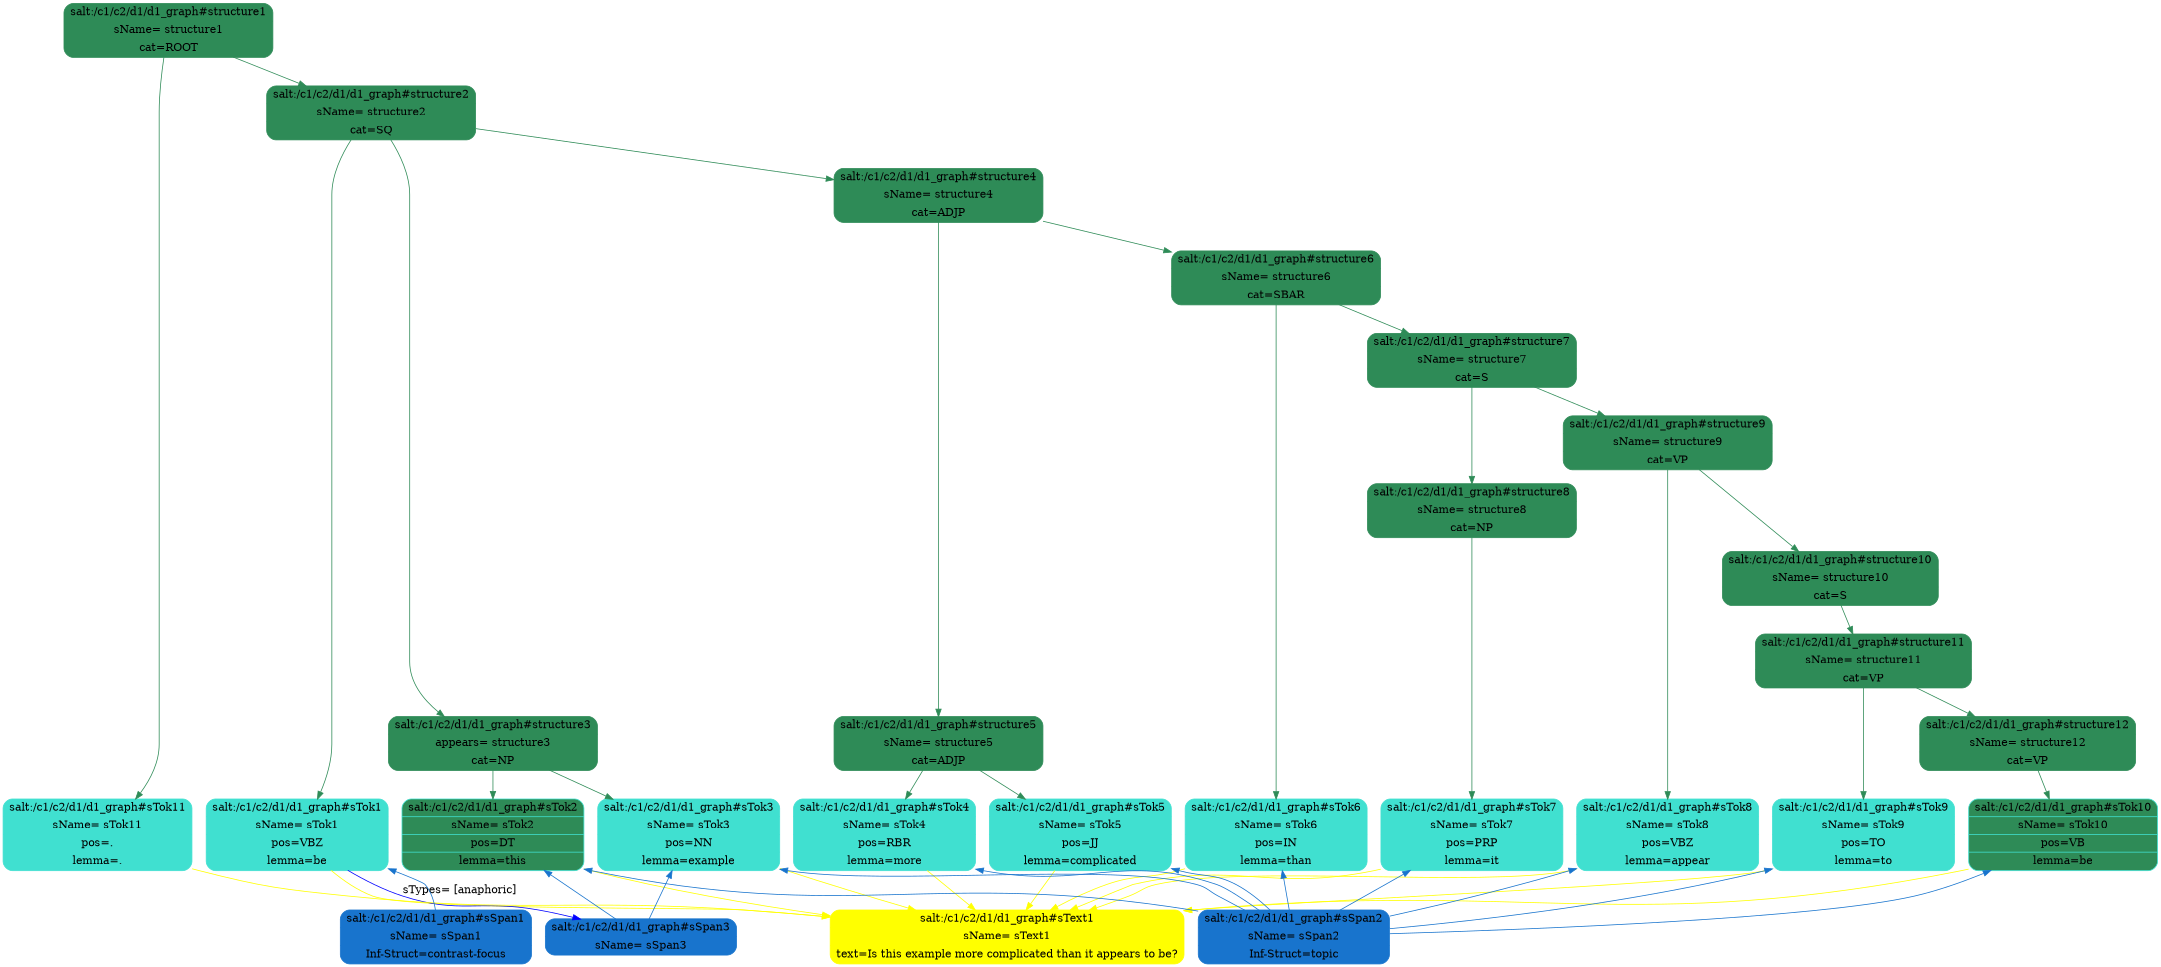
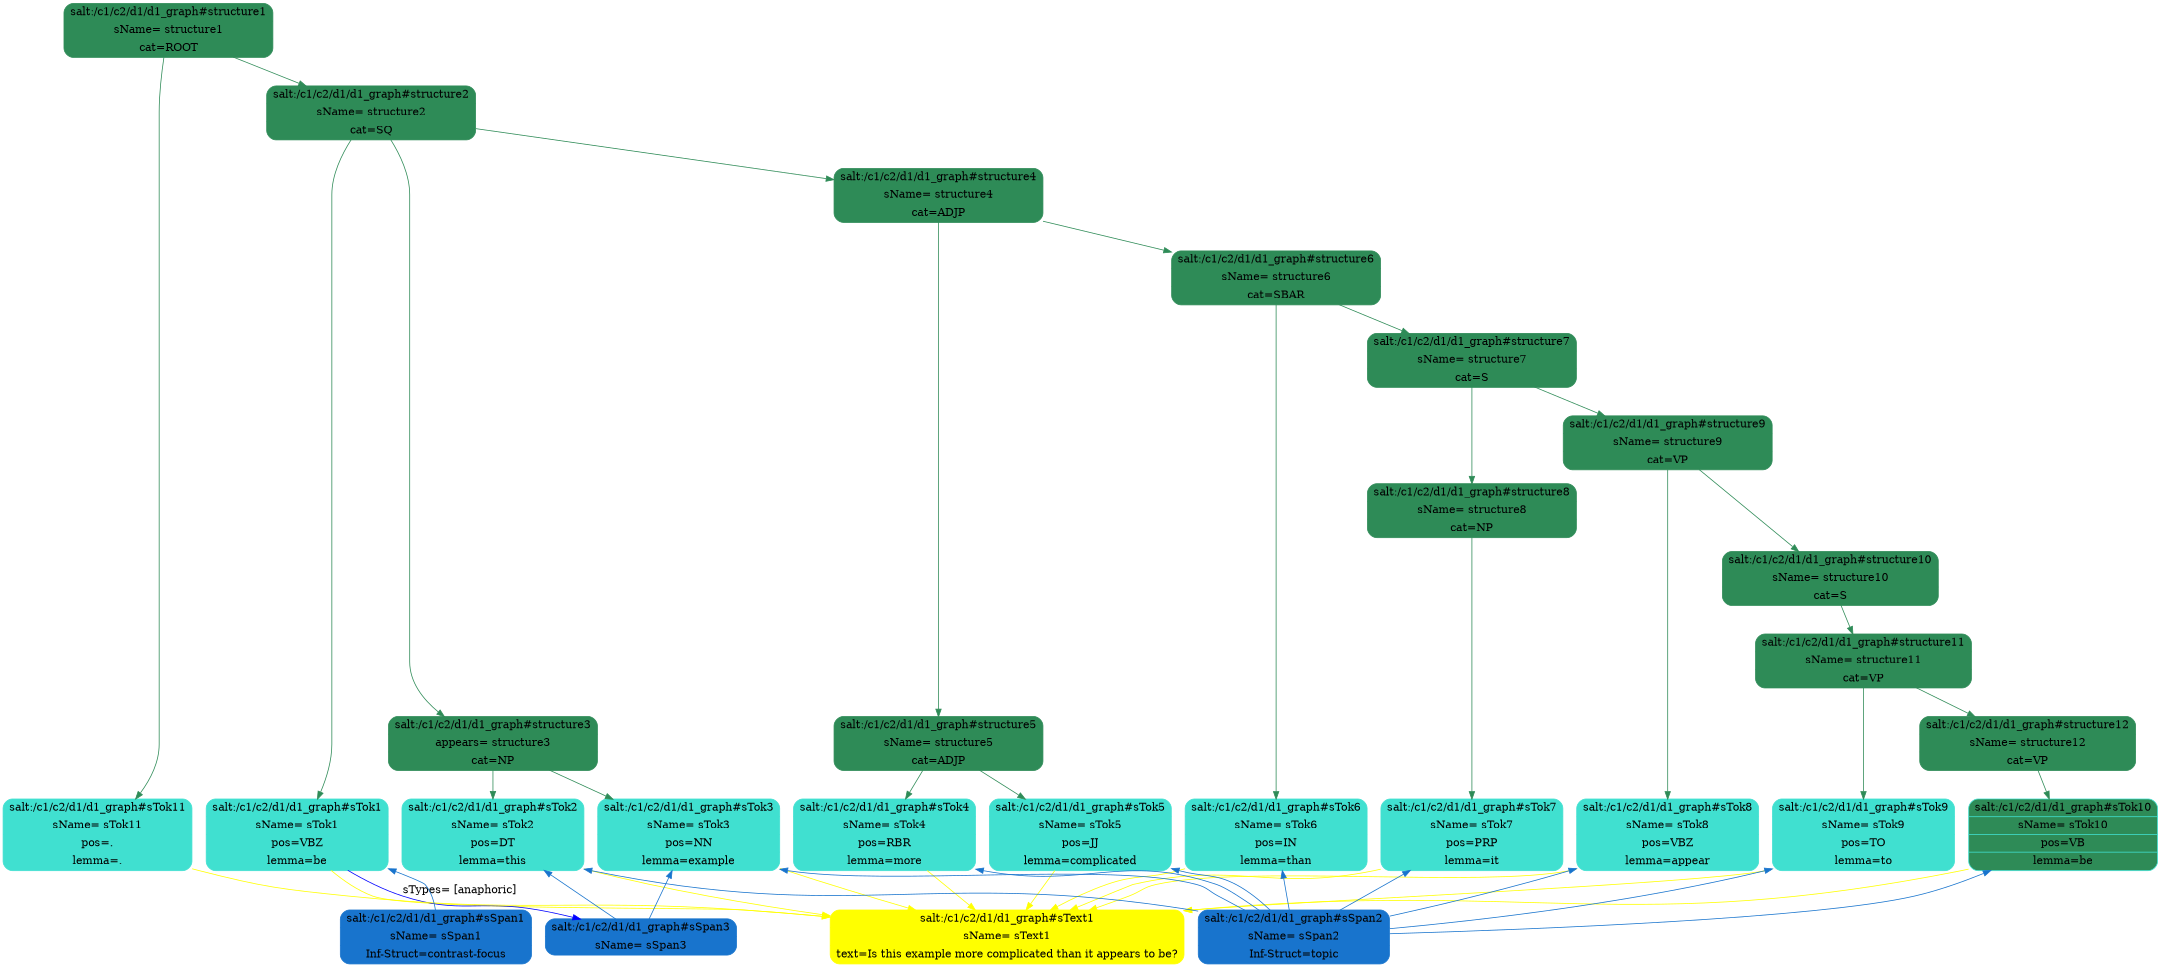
(493, 835) -> (493, 835)
